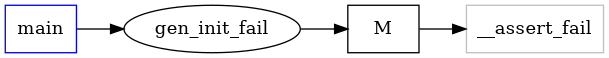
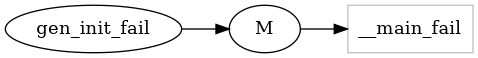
(41, 29) -> none
(383, 29) -> (265, 29)
(535, 29) -> (410, 29)
